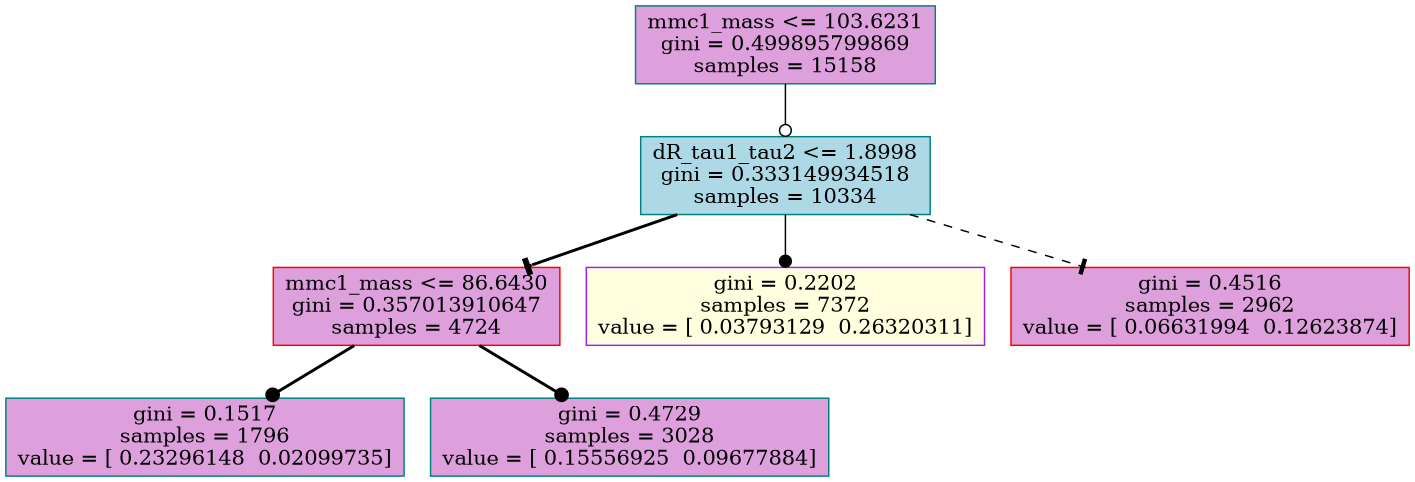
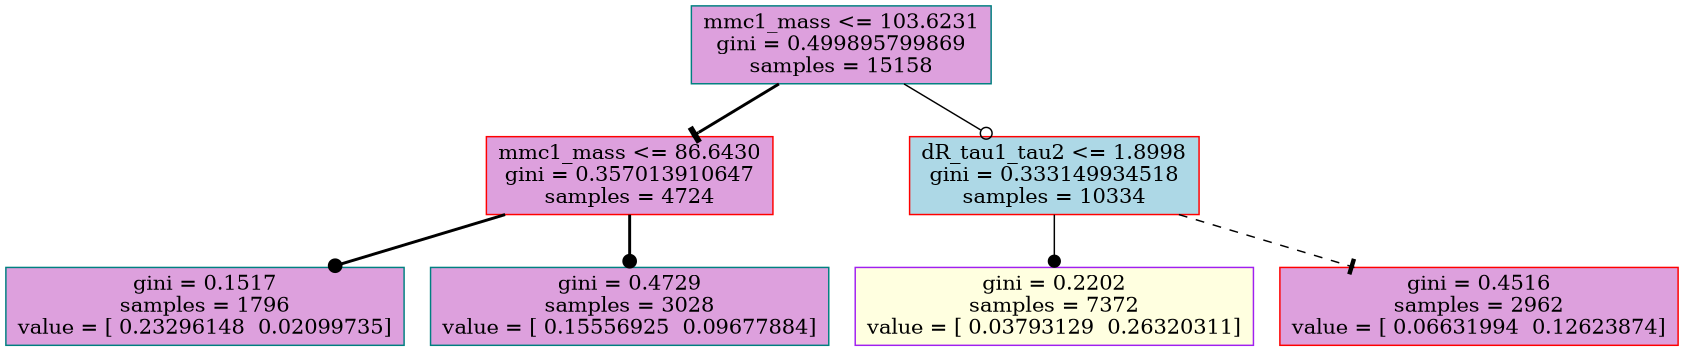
(785, 176) -> (1054, 176)
(605, 240) -> (739, 108)
